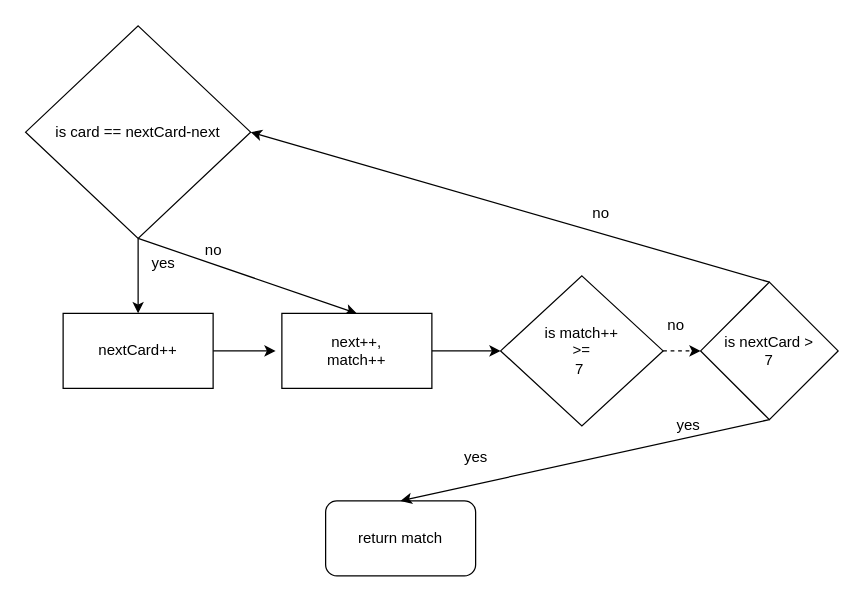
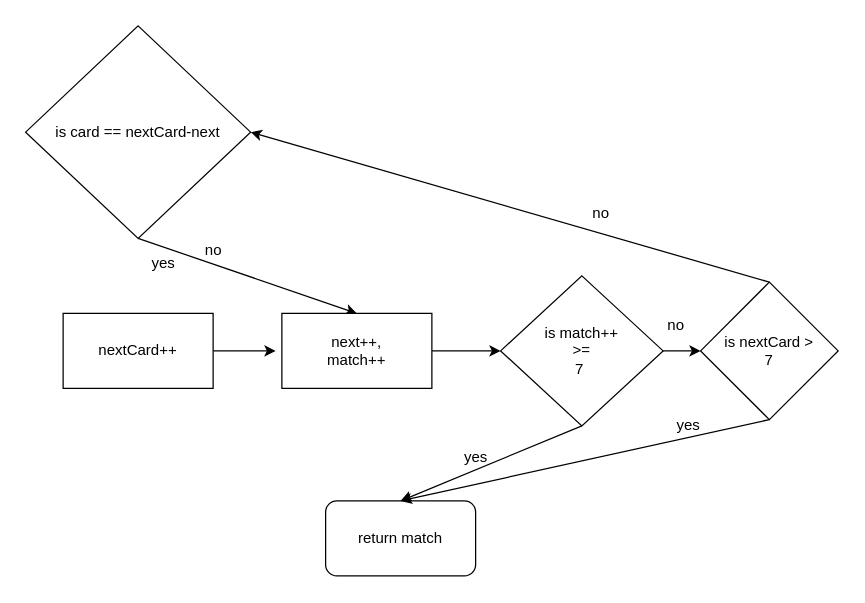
(138, 271) -> none
(678, 351) -> (678, 351)
none -> (500, 460)
